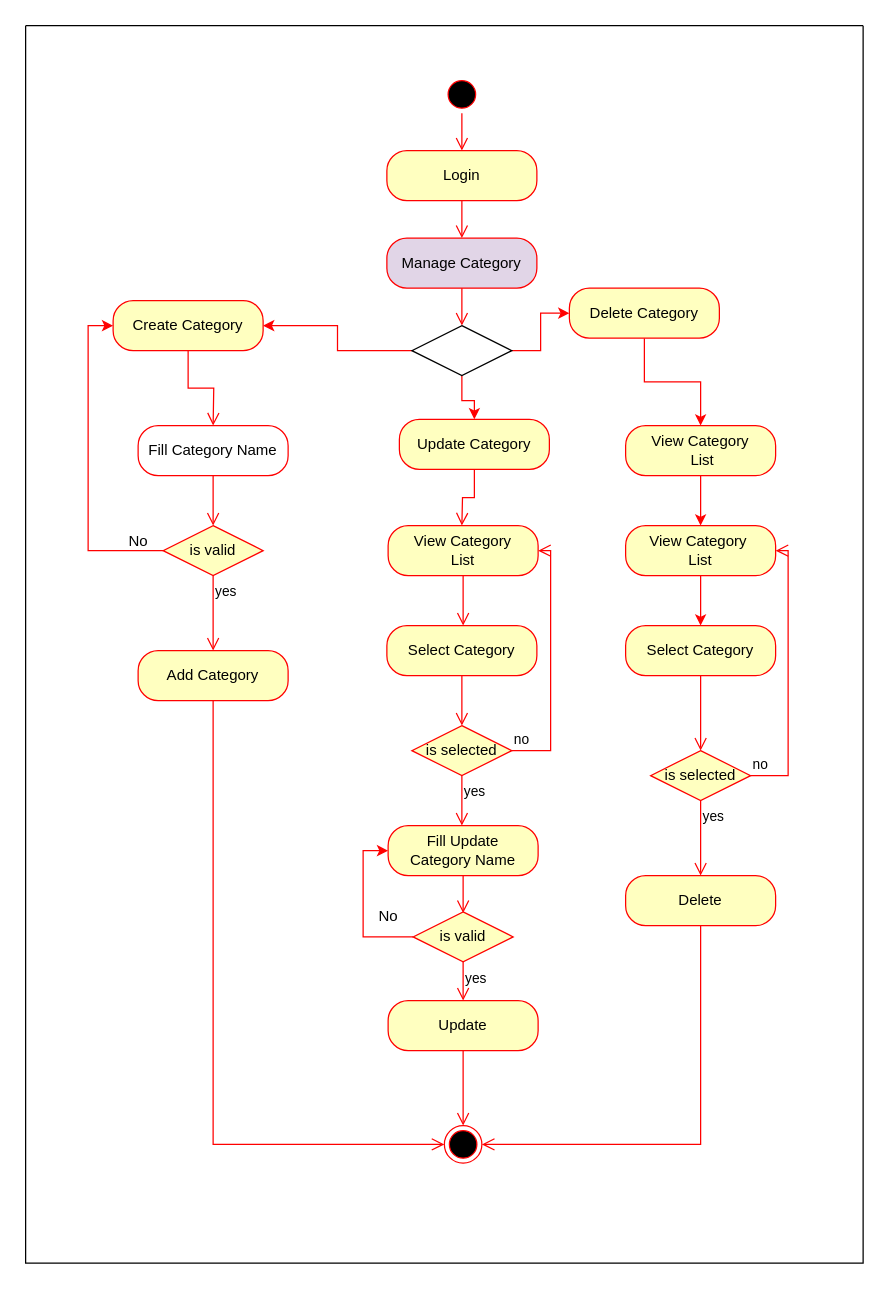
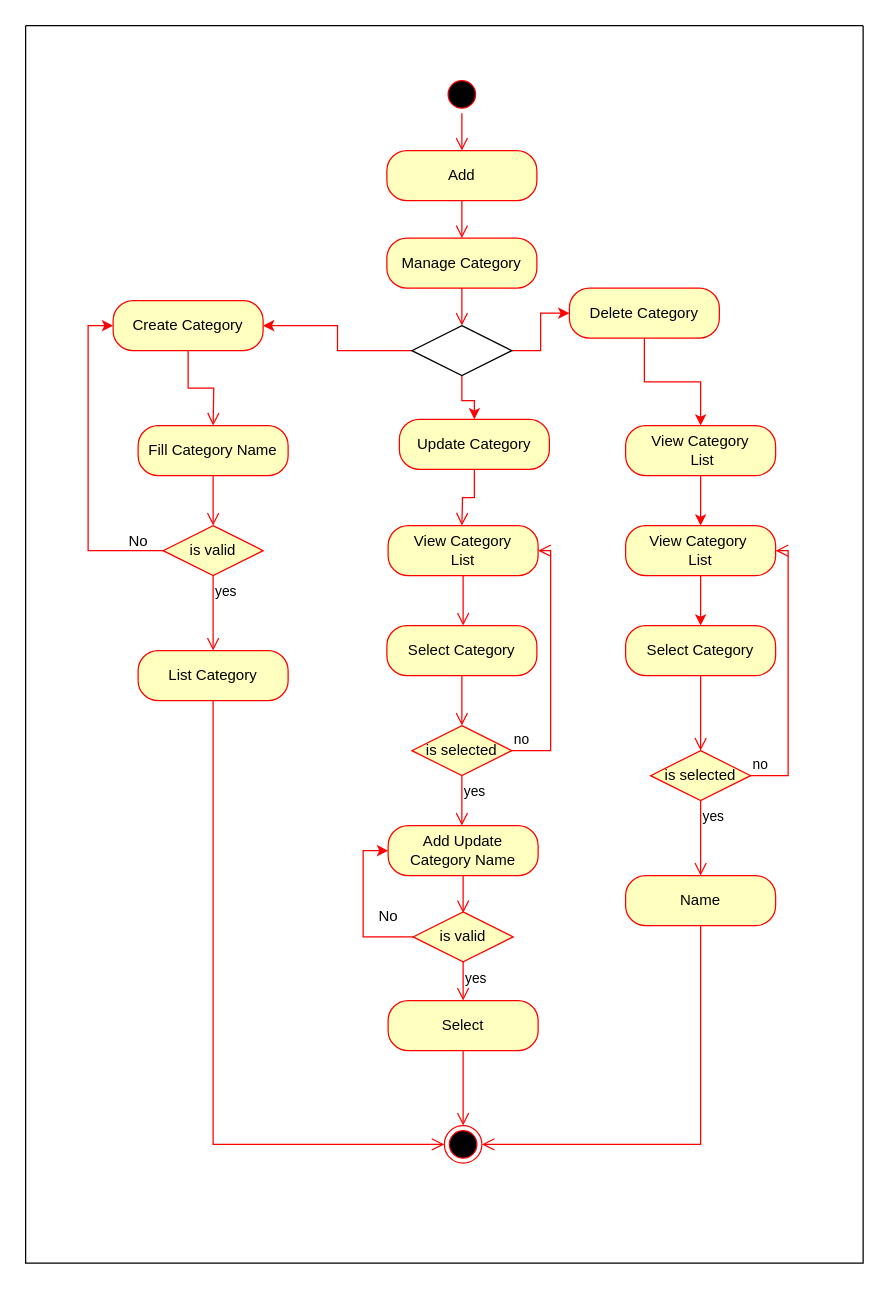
(462, 176) -> (462, 176)
(462, 263) -> (462, 263)
(213, 451) -> (213, 451)
(213, 676) -> (213, 676)
(463, 851) -> (463, 851)
(701, 901) -> (701, 901)
(463, 1026) -> (463, 1026)
